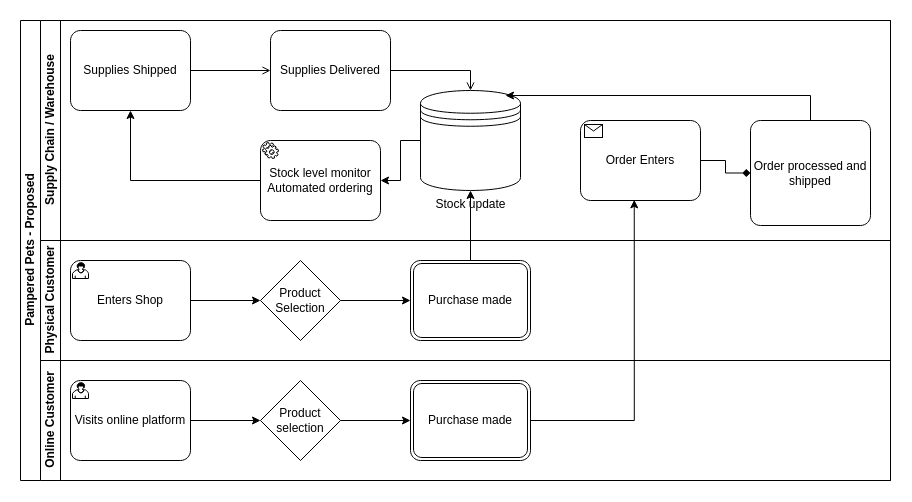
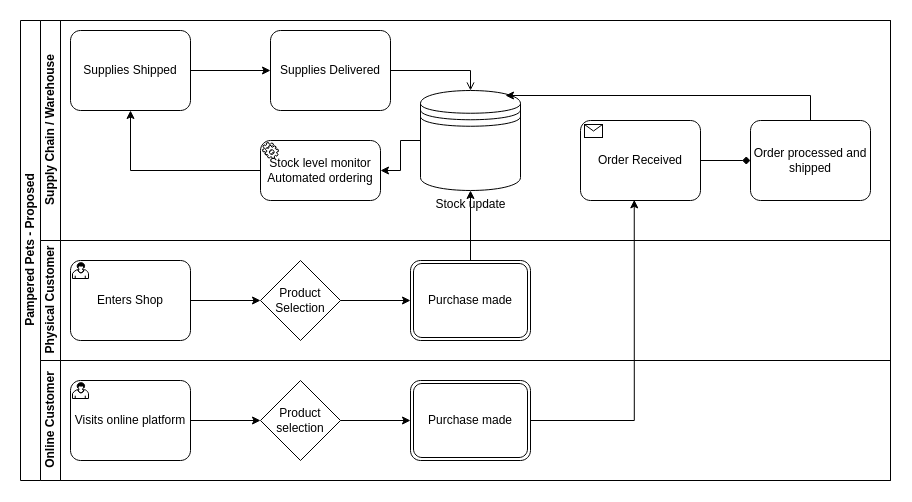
(264, 71) -> (262, 71)
(641, 161) -> (641, 161)
(811, 173) -> (811, 161)
(321, 181) -> (321, 171)
